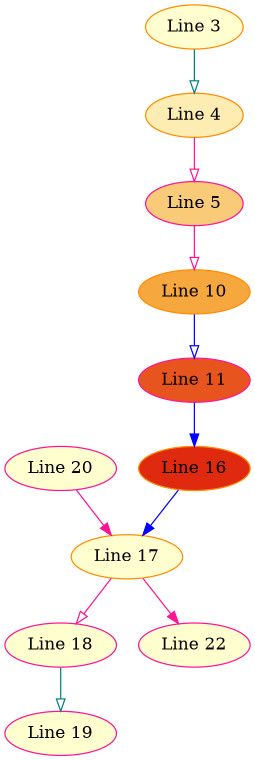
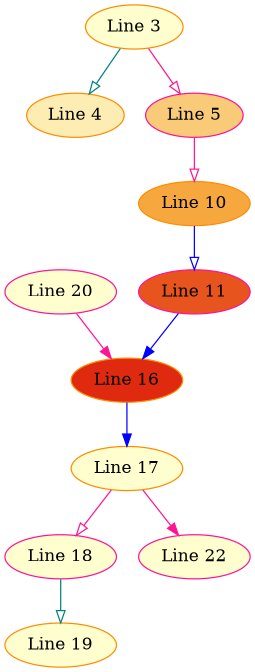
(194, 153) -> (161, 66)
(90, 508) -> (90, 331)
(61, 733) -> (61, 645)
